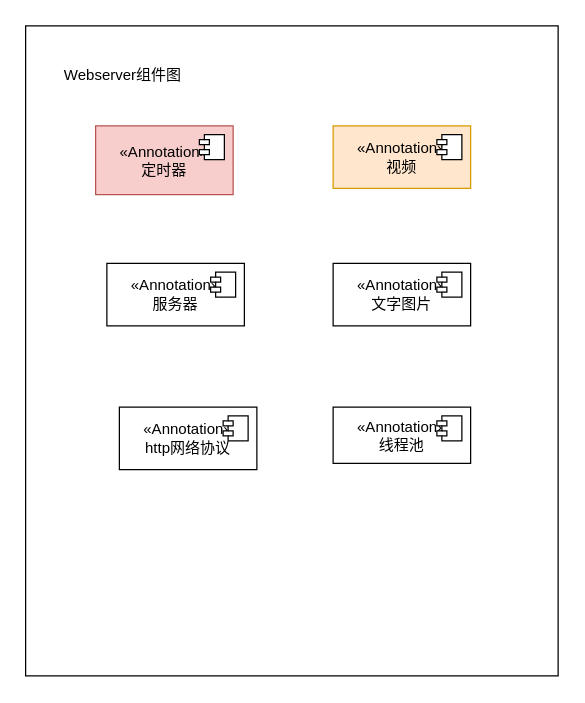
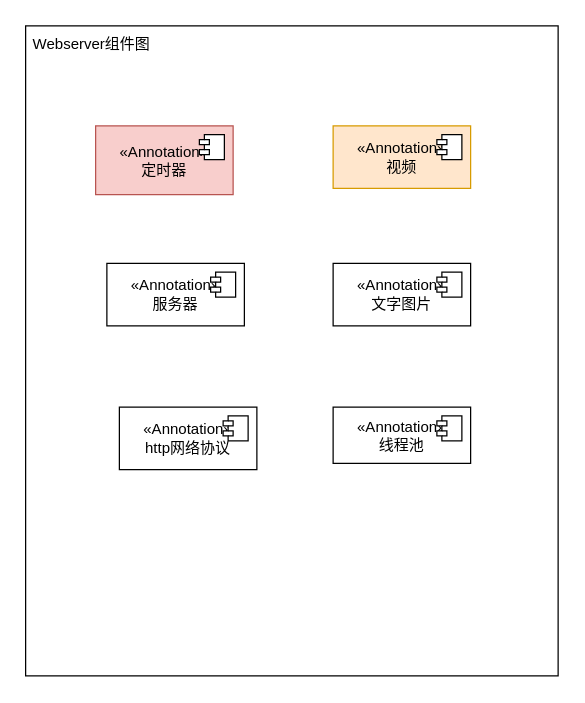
(123, 76) -> (92, 44)
